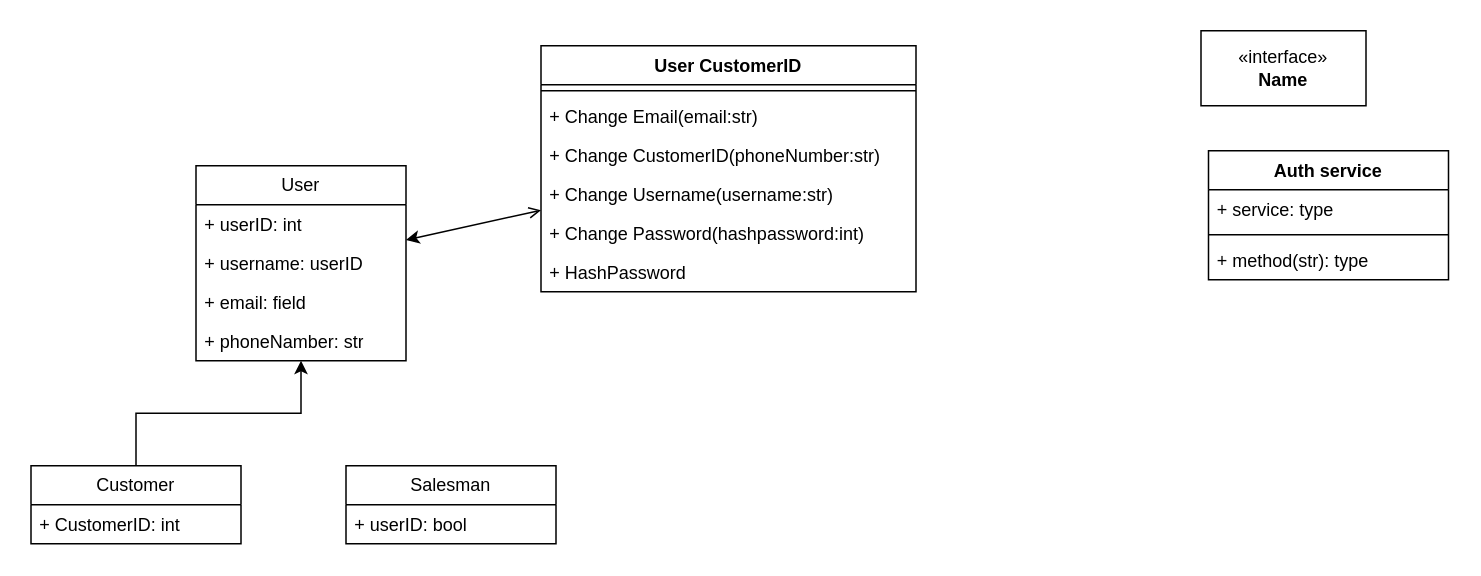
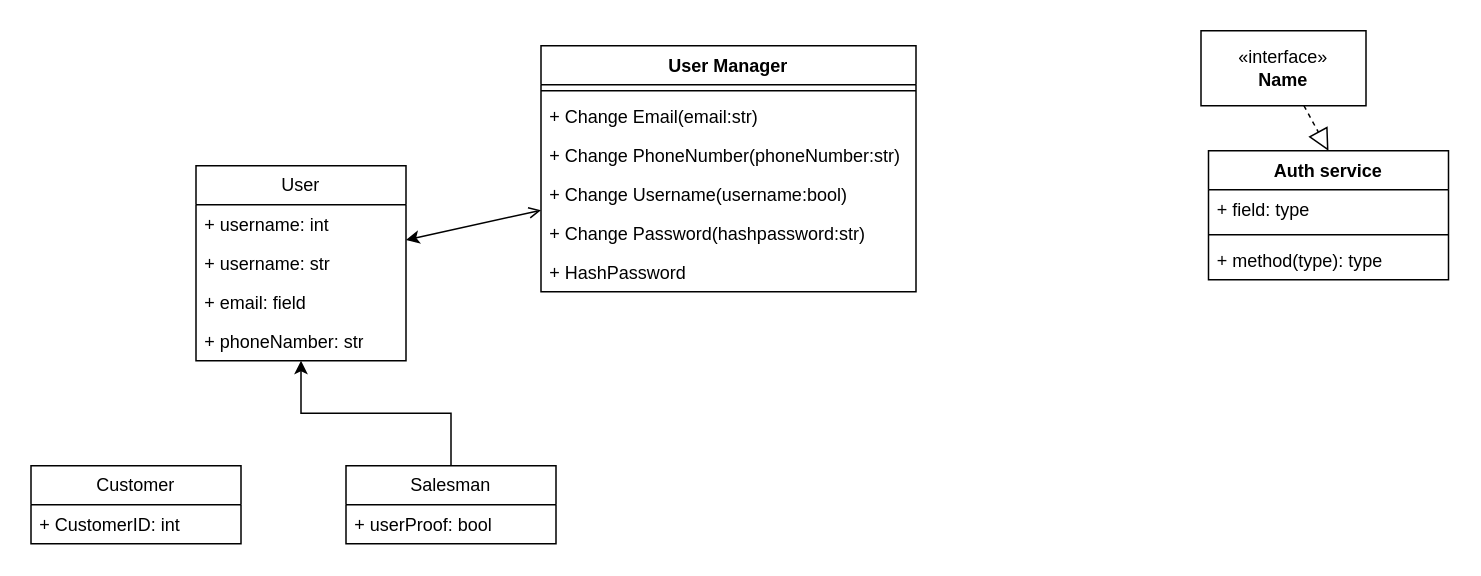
(728, 67) -> (728, 67)
none -> (1311, 119)
(724, 157) -> (729, 157)
(699, 196) -> (702, 196)
(1283, 211) -> (1271, 211)
(261, 226) -> (271, 226)
(717, 235) -> (719, 235)
(1306, 262) -> (1311, 262)
(288, 265) -> (273, 265)
(192, 413) -> none
none -> (401, 413)
(416, 526) -> (431, 526)
